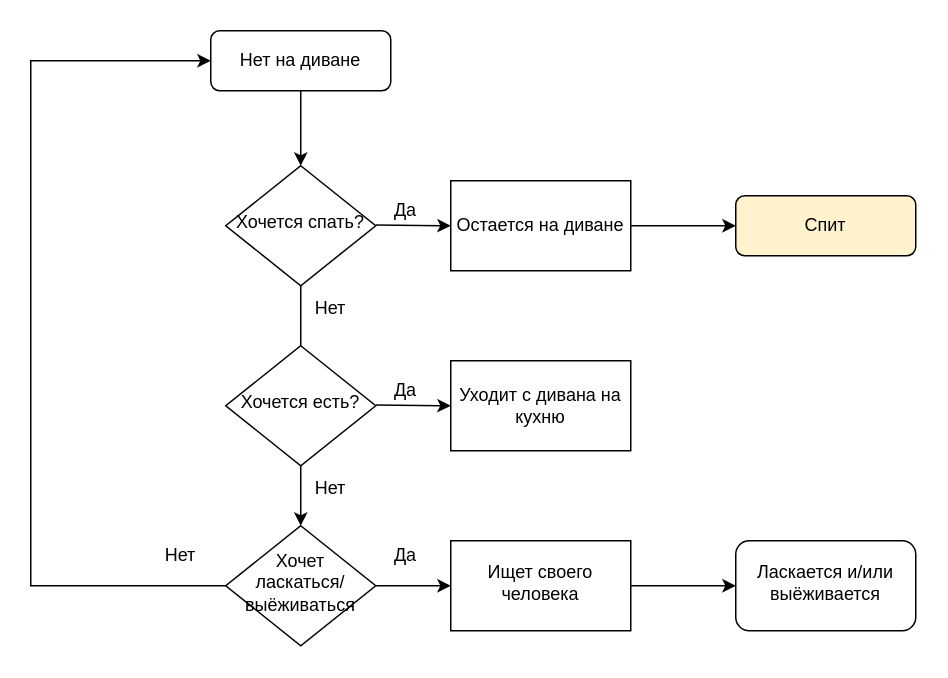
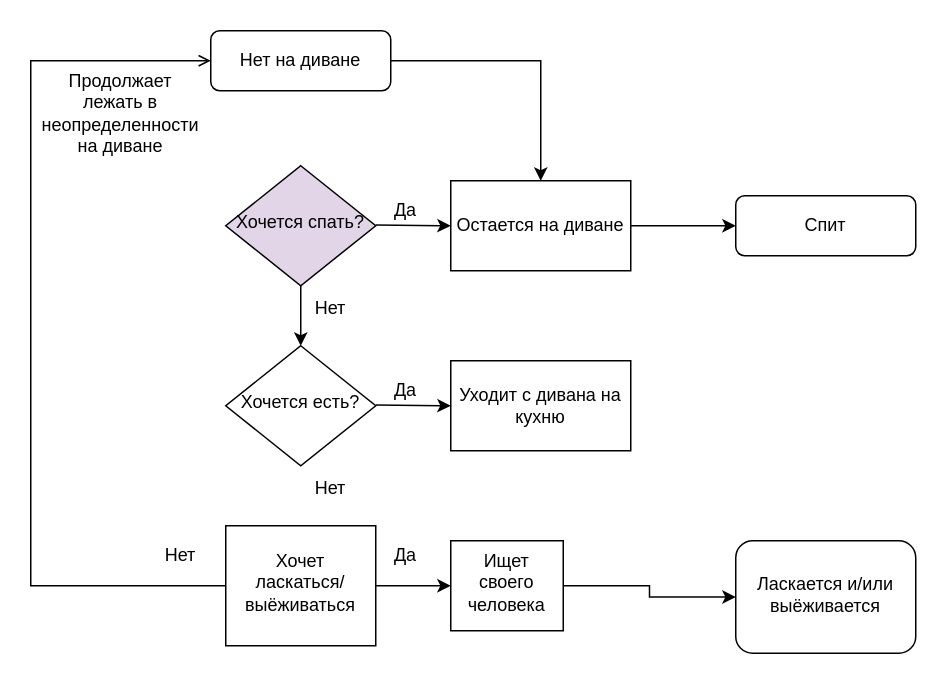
(199, 61) -> (201, 61)
none -> (121, 113)
(301, 123) -> (521, 61)
(301, 226) -> (301, 226)
(826, 226) -> (826, 226)
(301, 338) -> (301, 334)
(301, 491) -> none
(301, 586) -> (301, 586)
(541, 586) -> (507, 586)
(826, 586) -> (826, 597)
